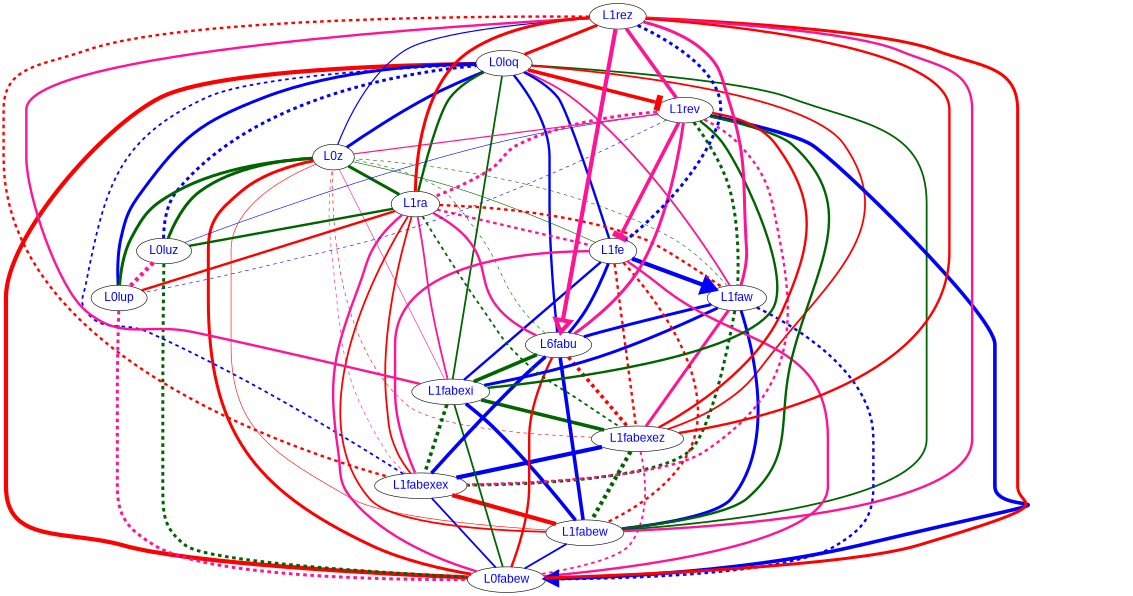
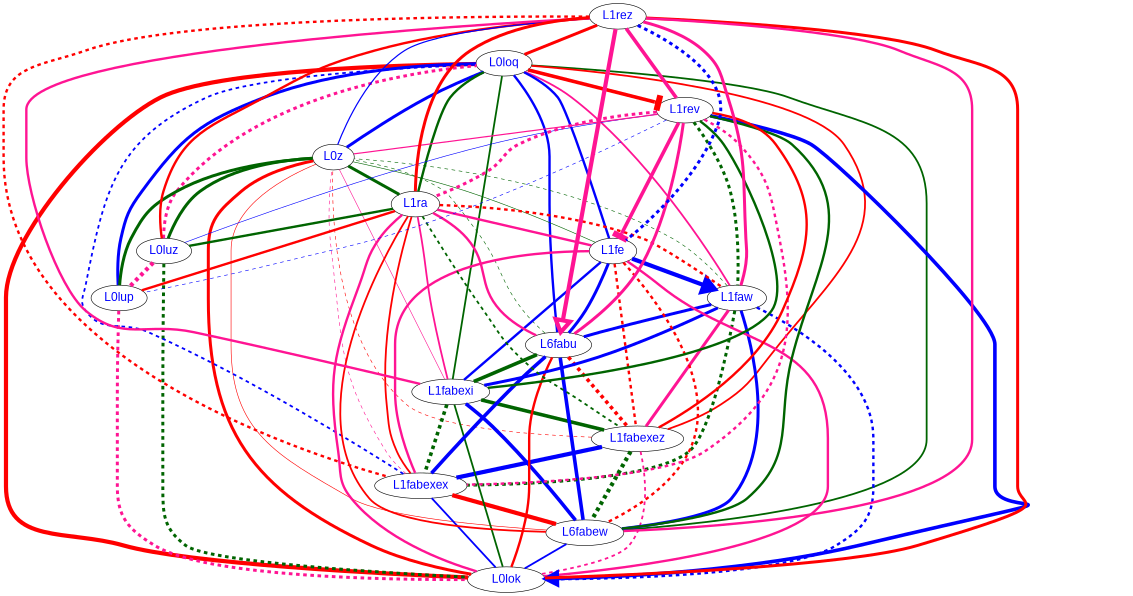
(291, 110) -> (291, 110)
(949, 192) -> (330, 65)
(514, 228) -> (514, 228)
(585, 533) -> (585, 533)
(506, 580) -> (506, 580)
